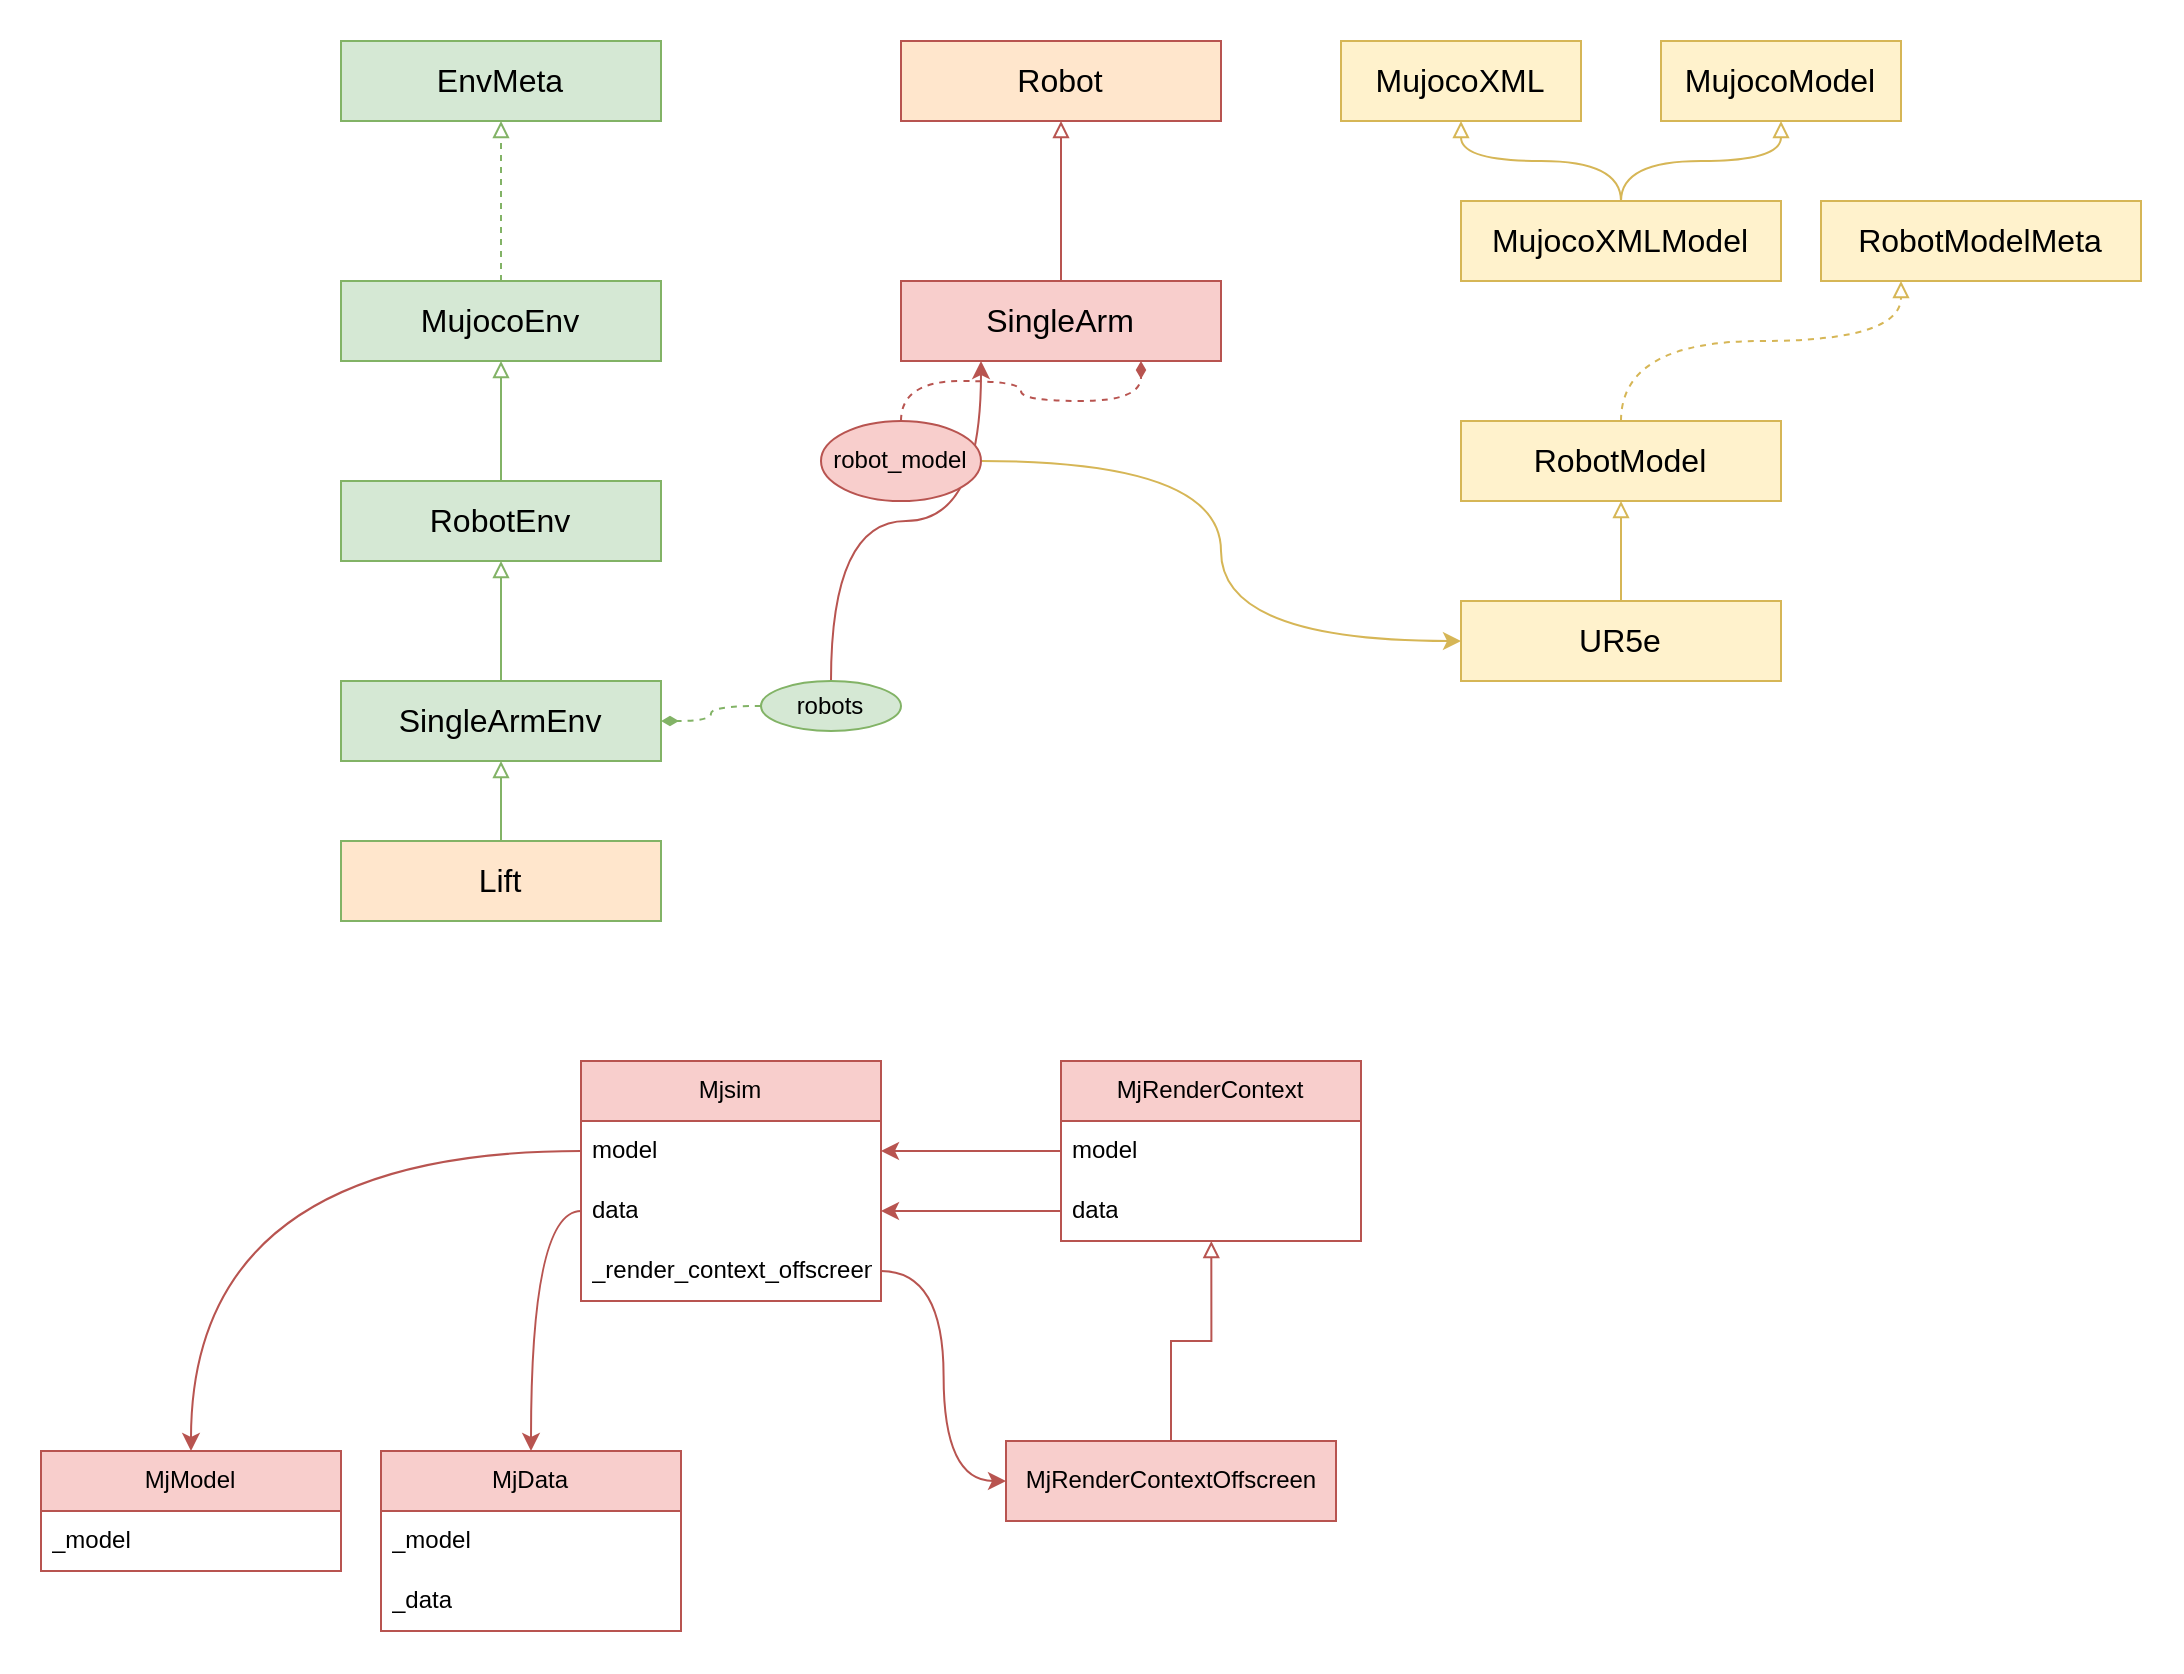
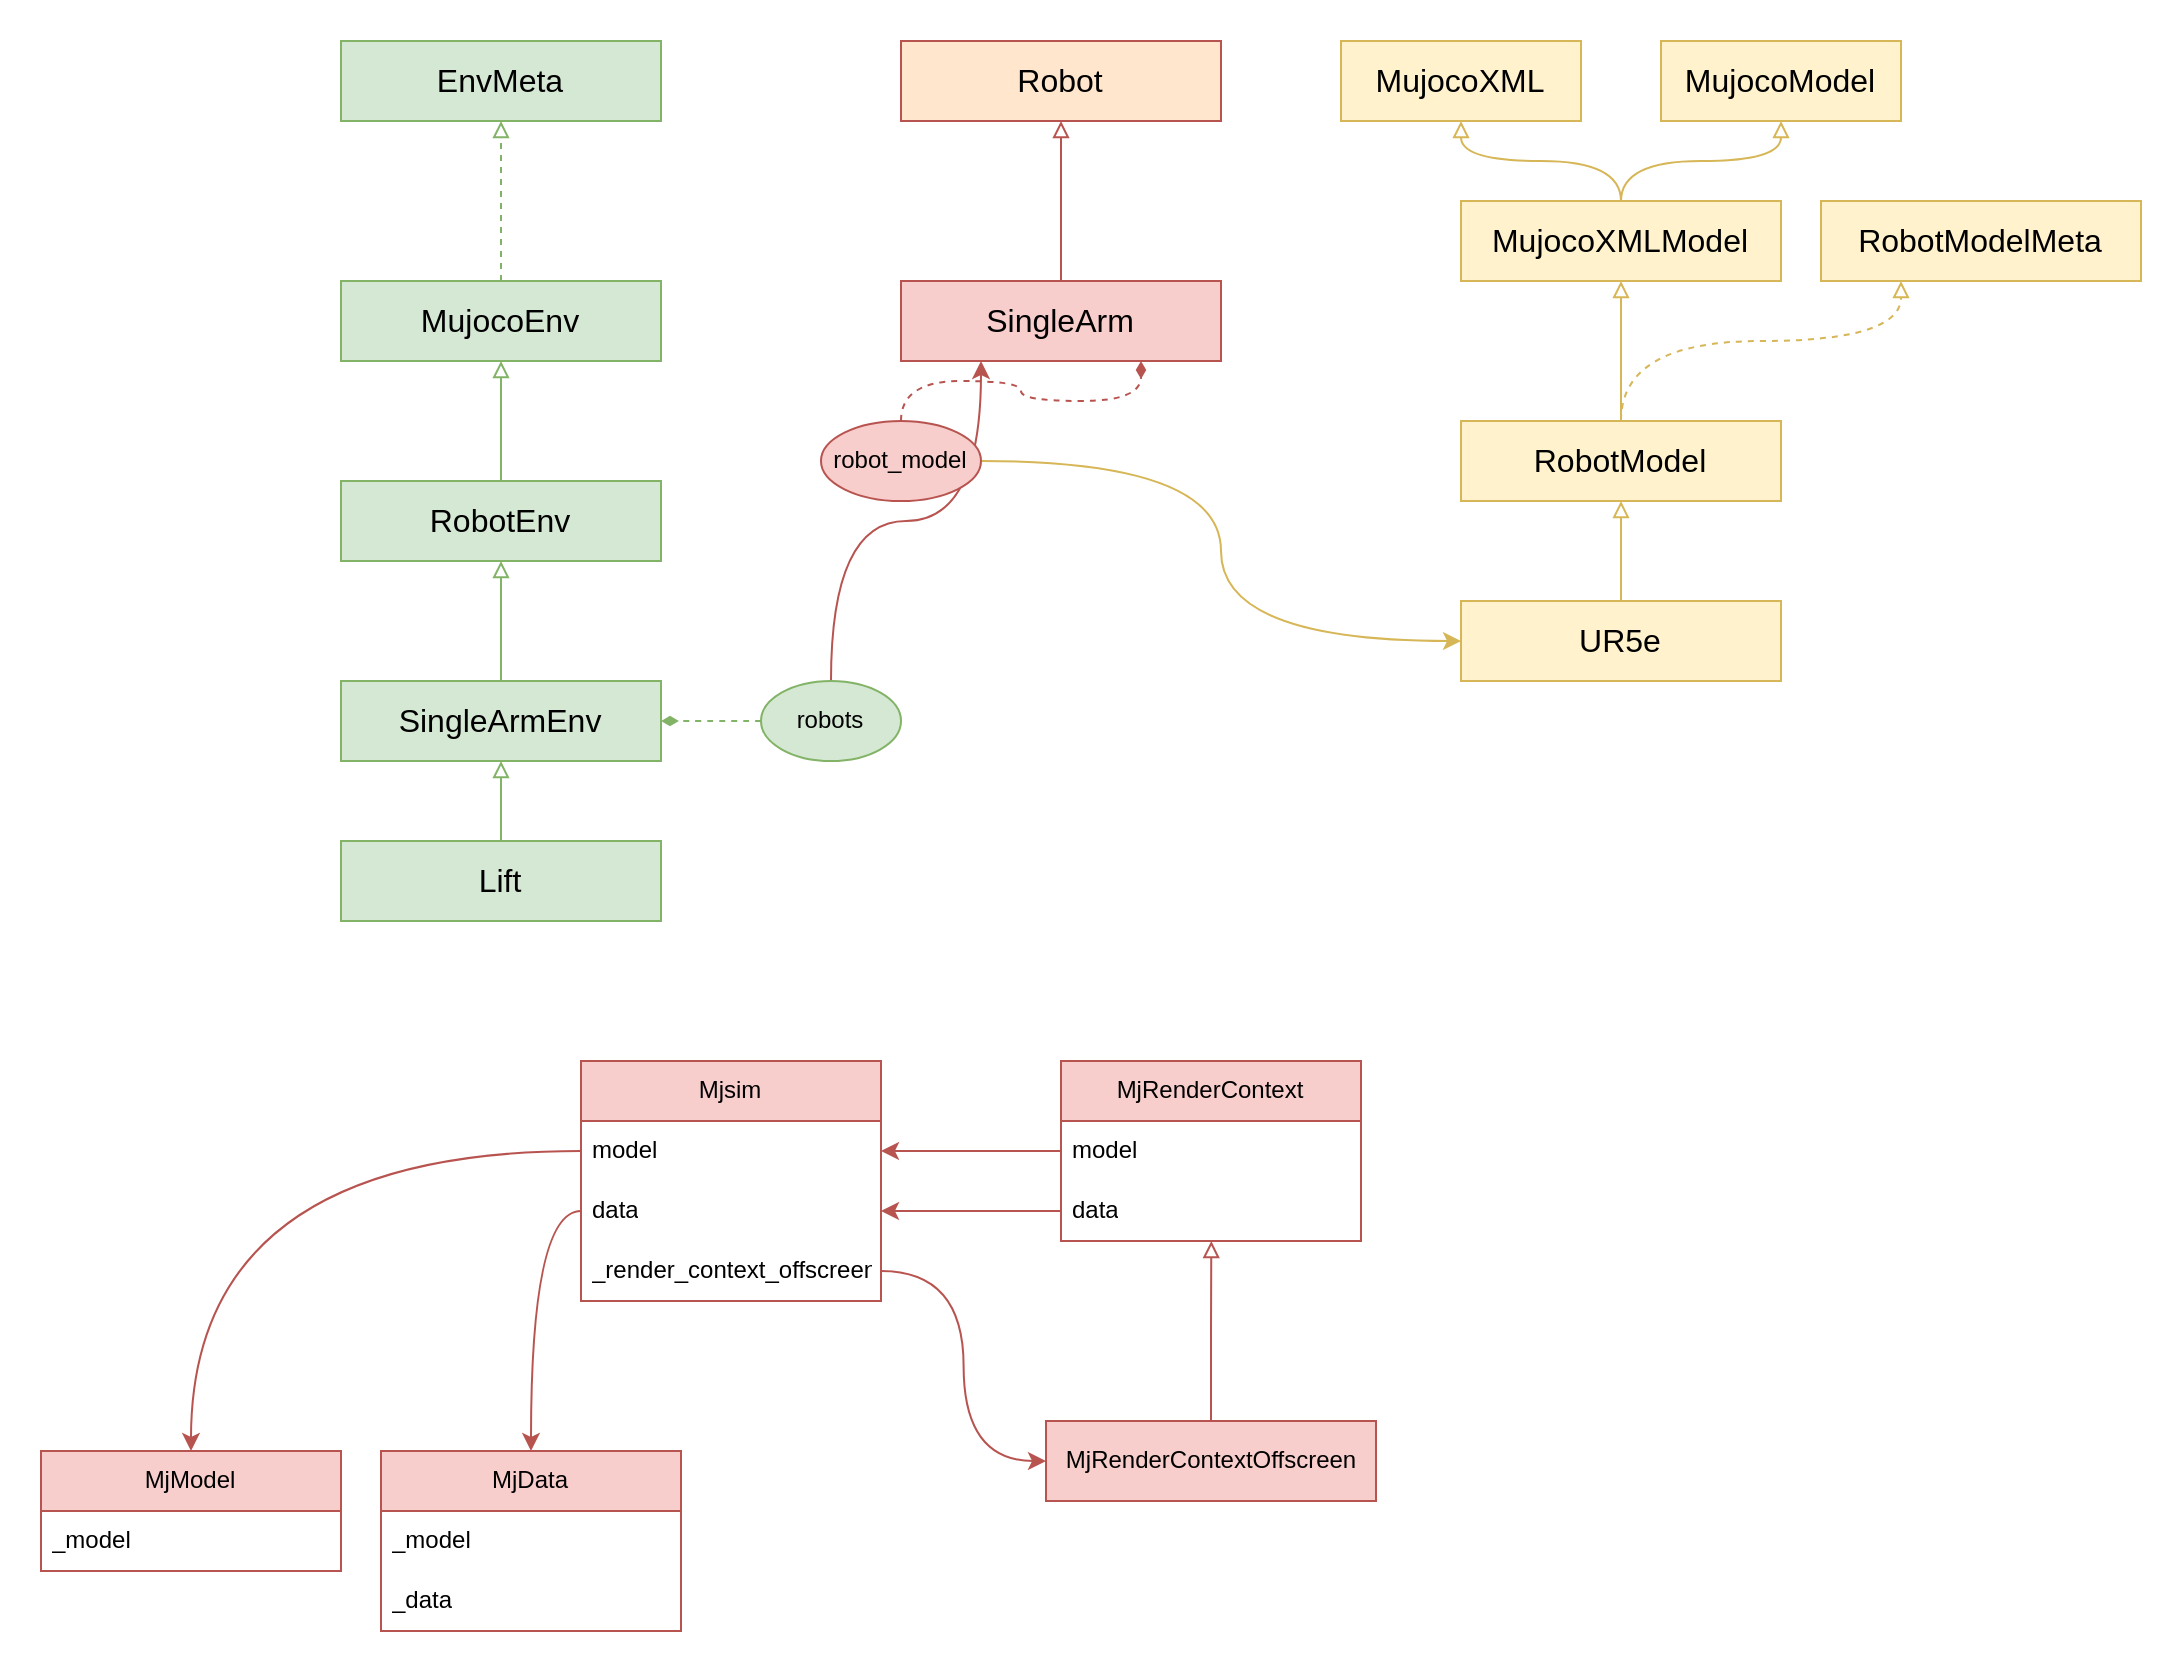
none -> (1621, 347)
(831, 706) -> (831, 721)
(501, 881) -> (501, 881)
(1171, 1481) -> (1211, 1461)
